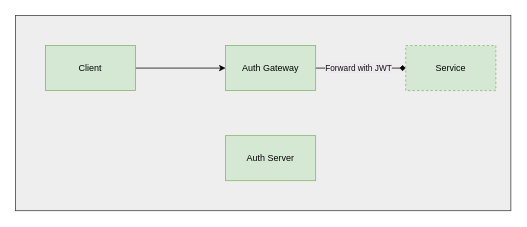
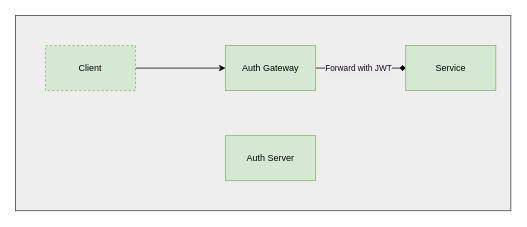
(90, 68) -> (90, 68)
(450, 68) -> (450, 68)
